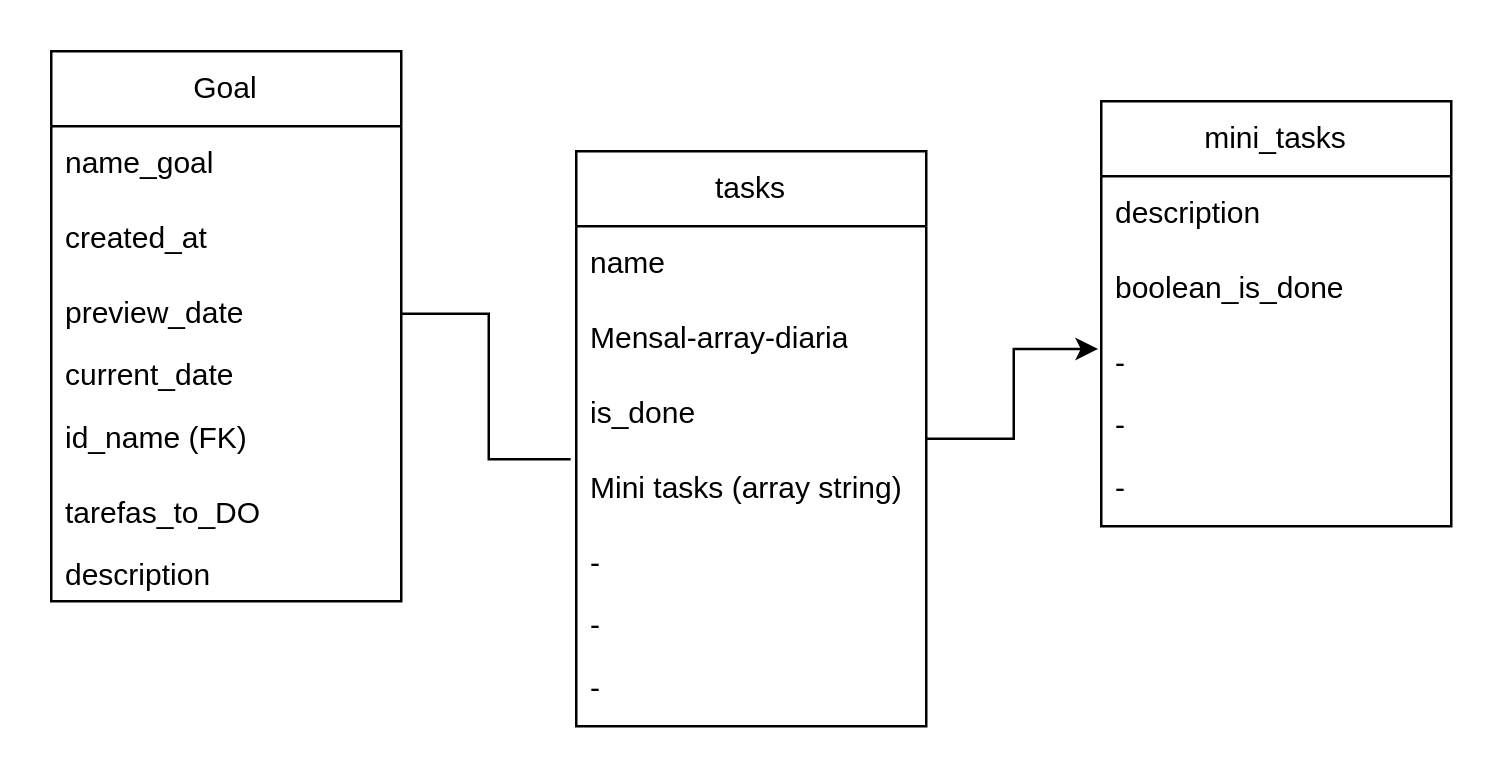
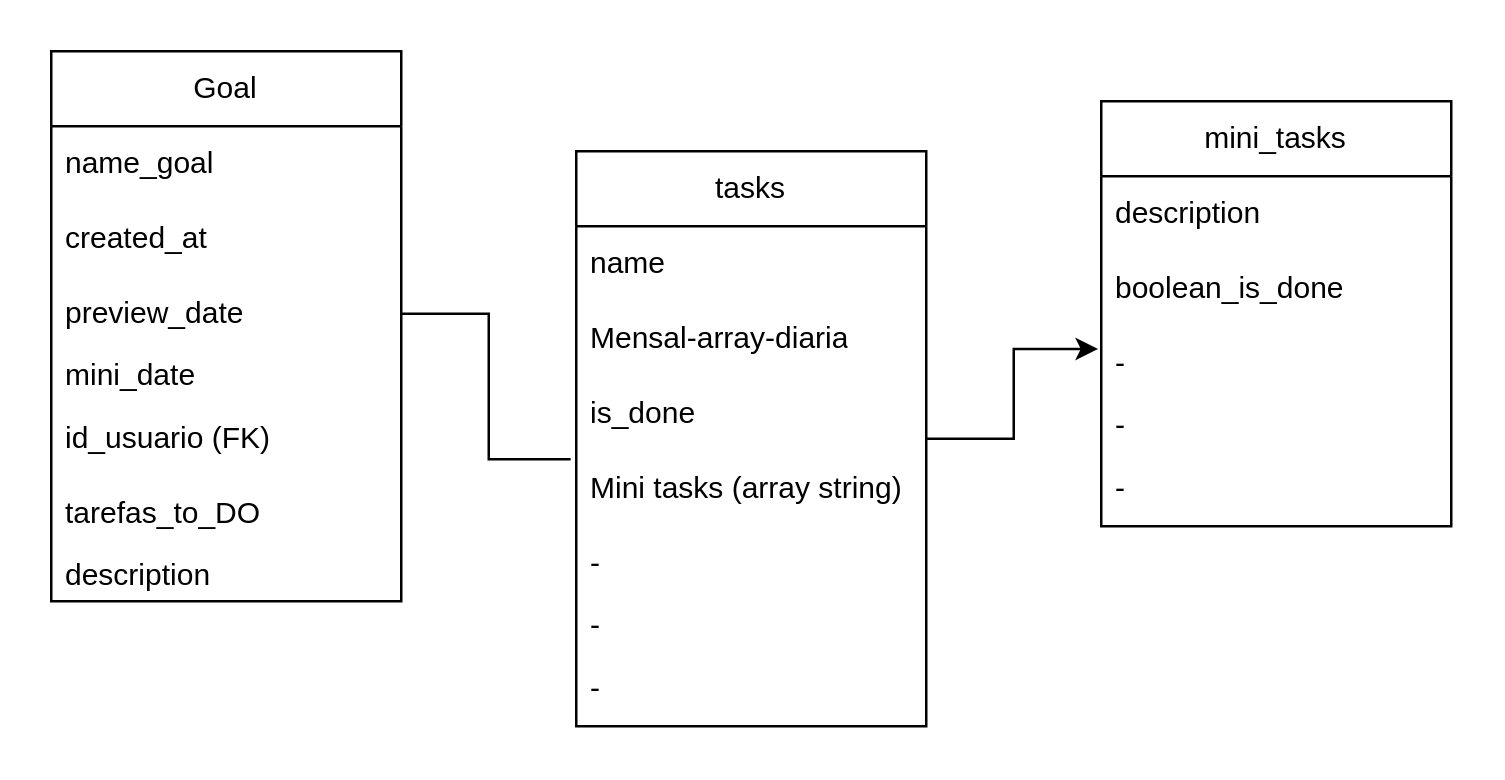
(167, 376) -> (134, 376)
(159, 439) -> (181, 439)
